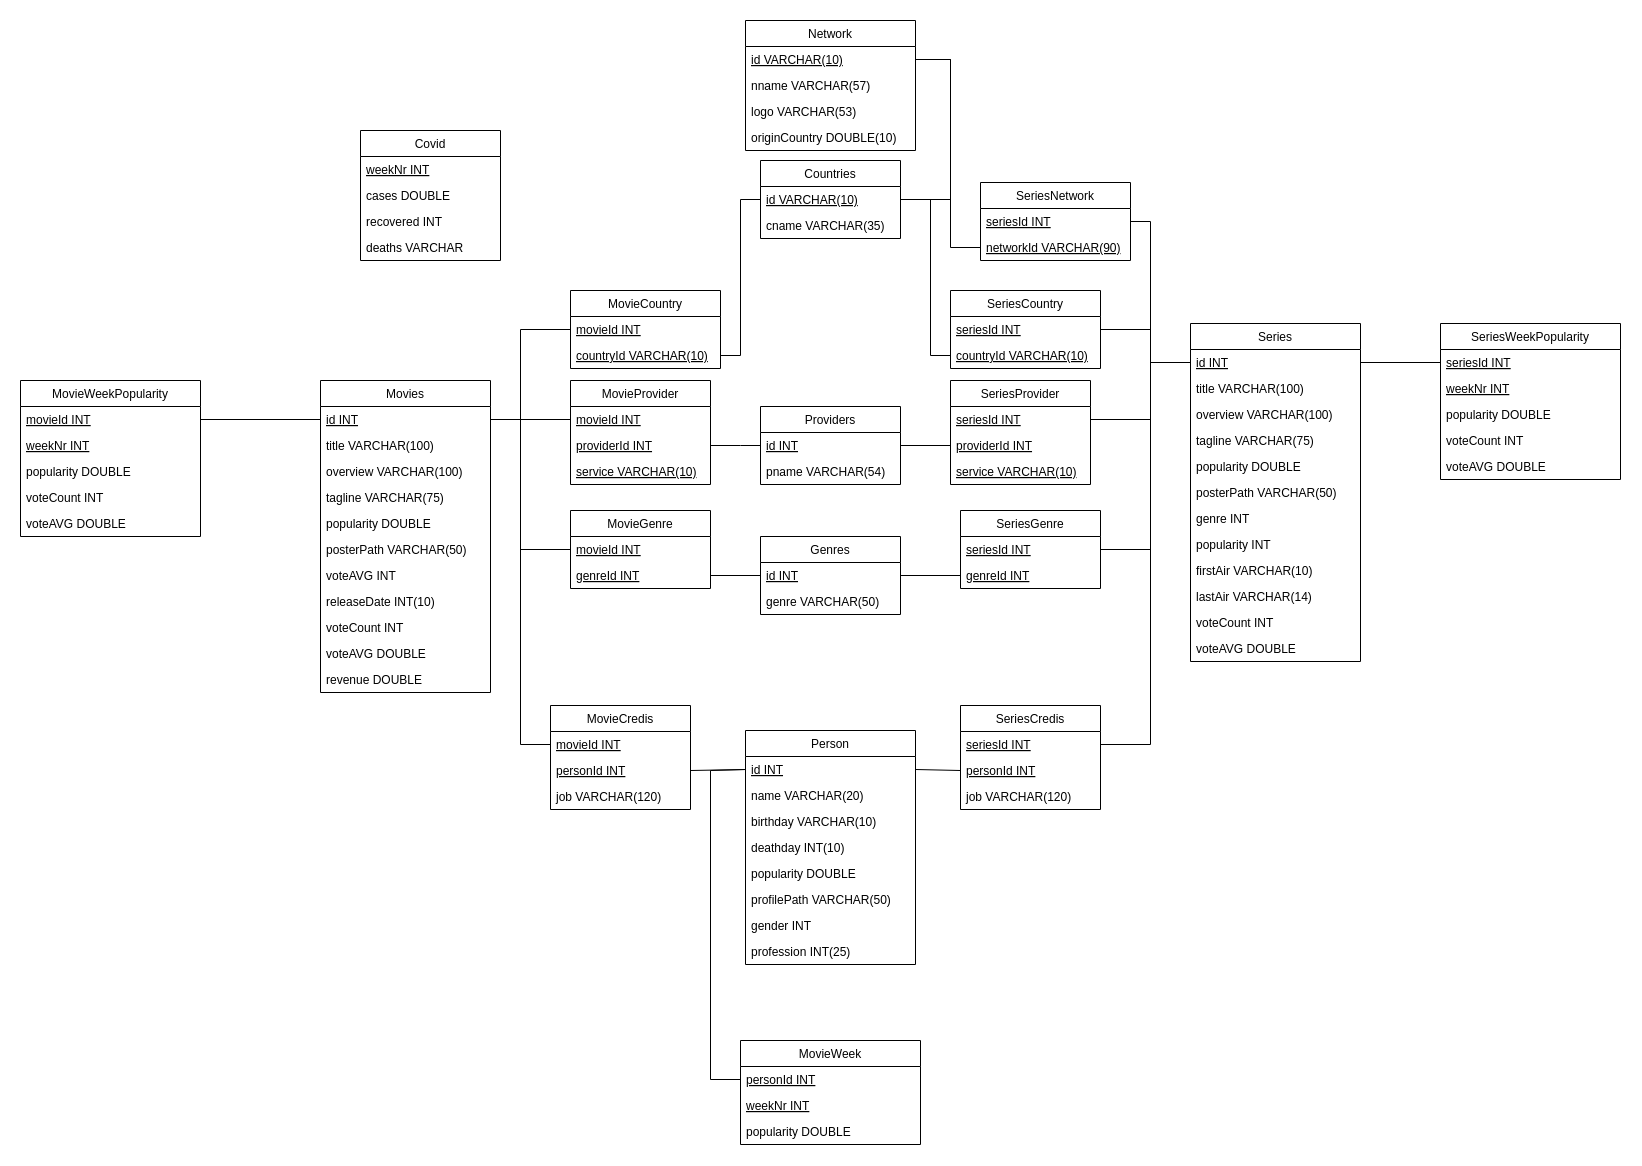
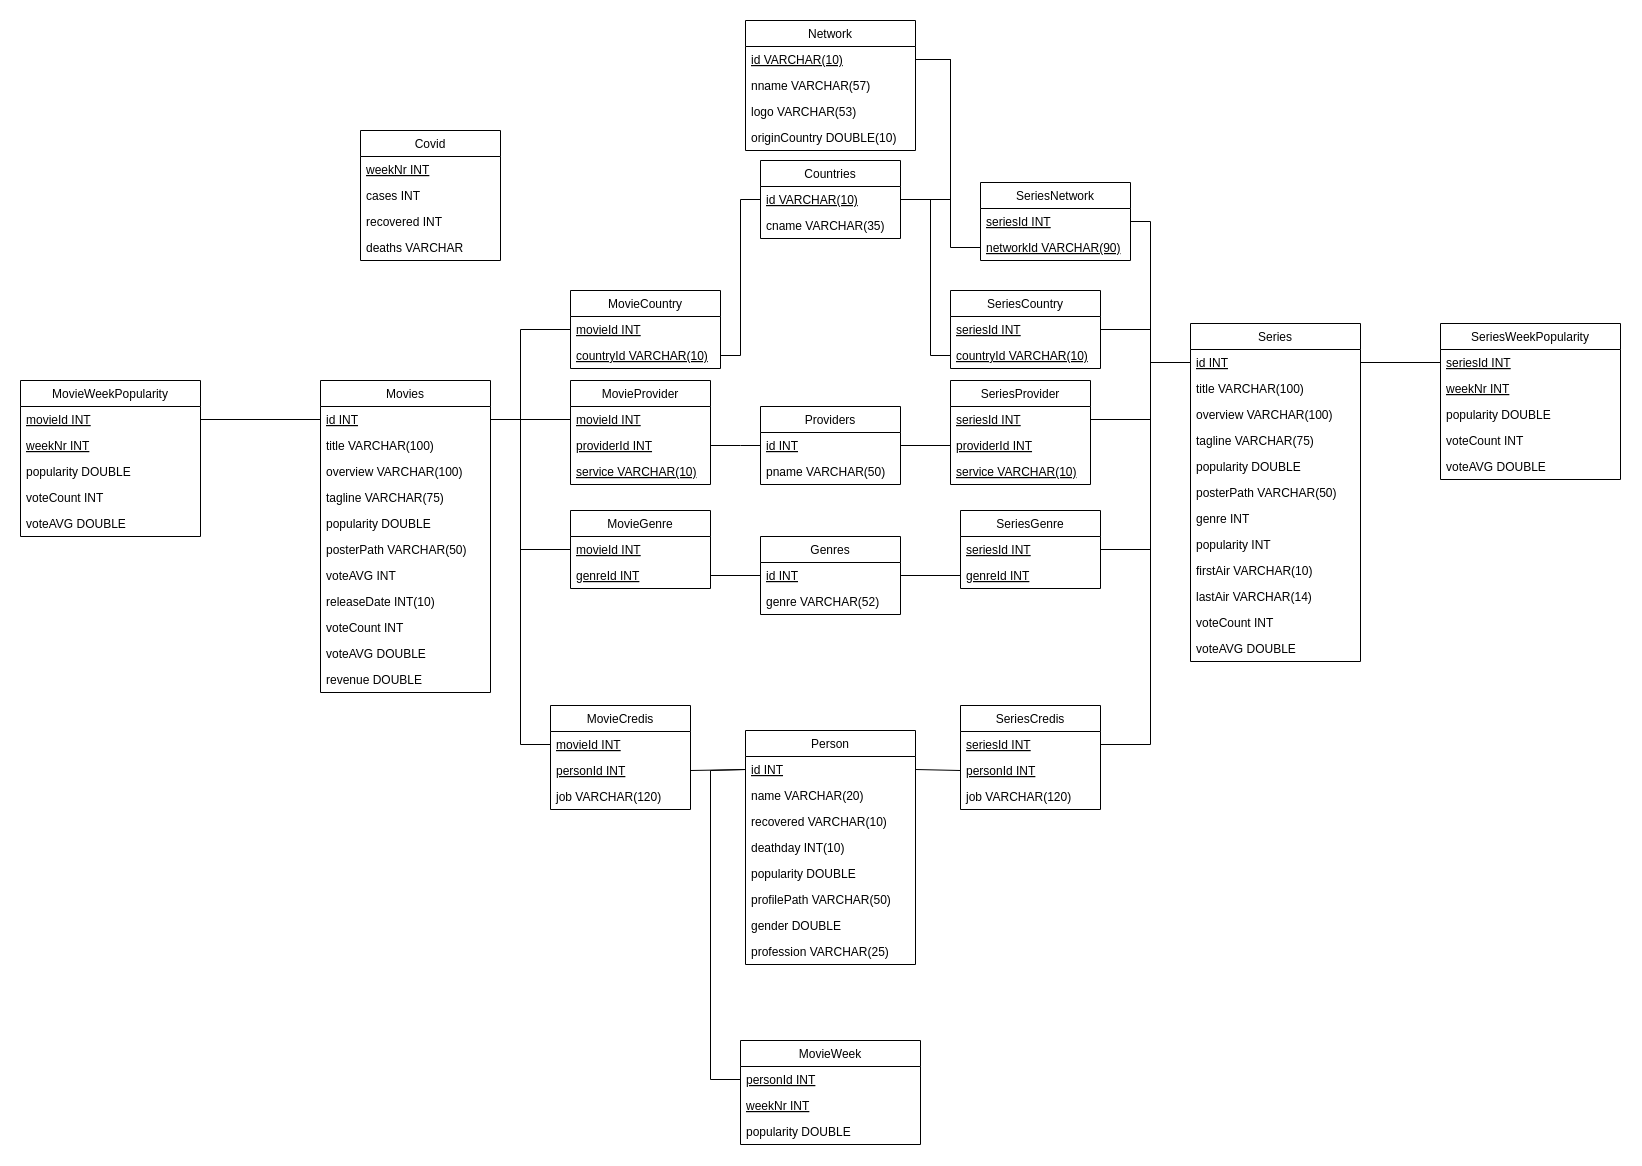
(405, 196) -> (395, 196)
(822, 472) -> (822, 472)
(822, 602) -> (822, 602)
(815, 822) -> (820, 822)
(783, 926) -> (793, 926)
(808, 952) -> (822, 952)
